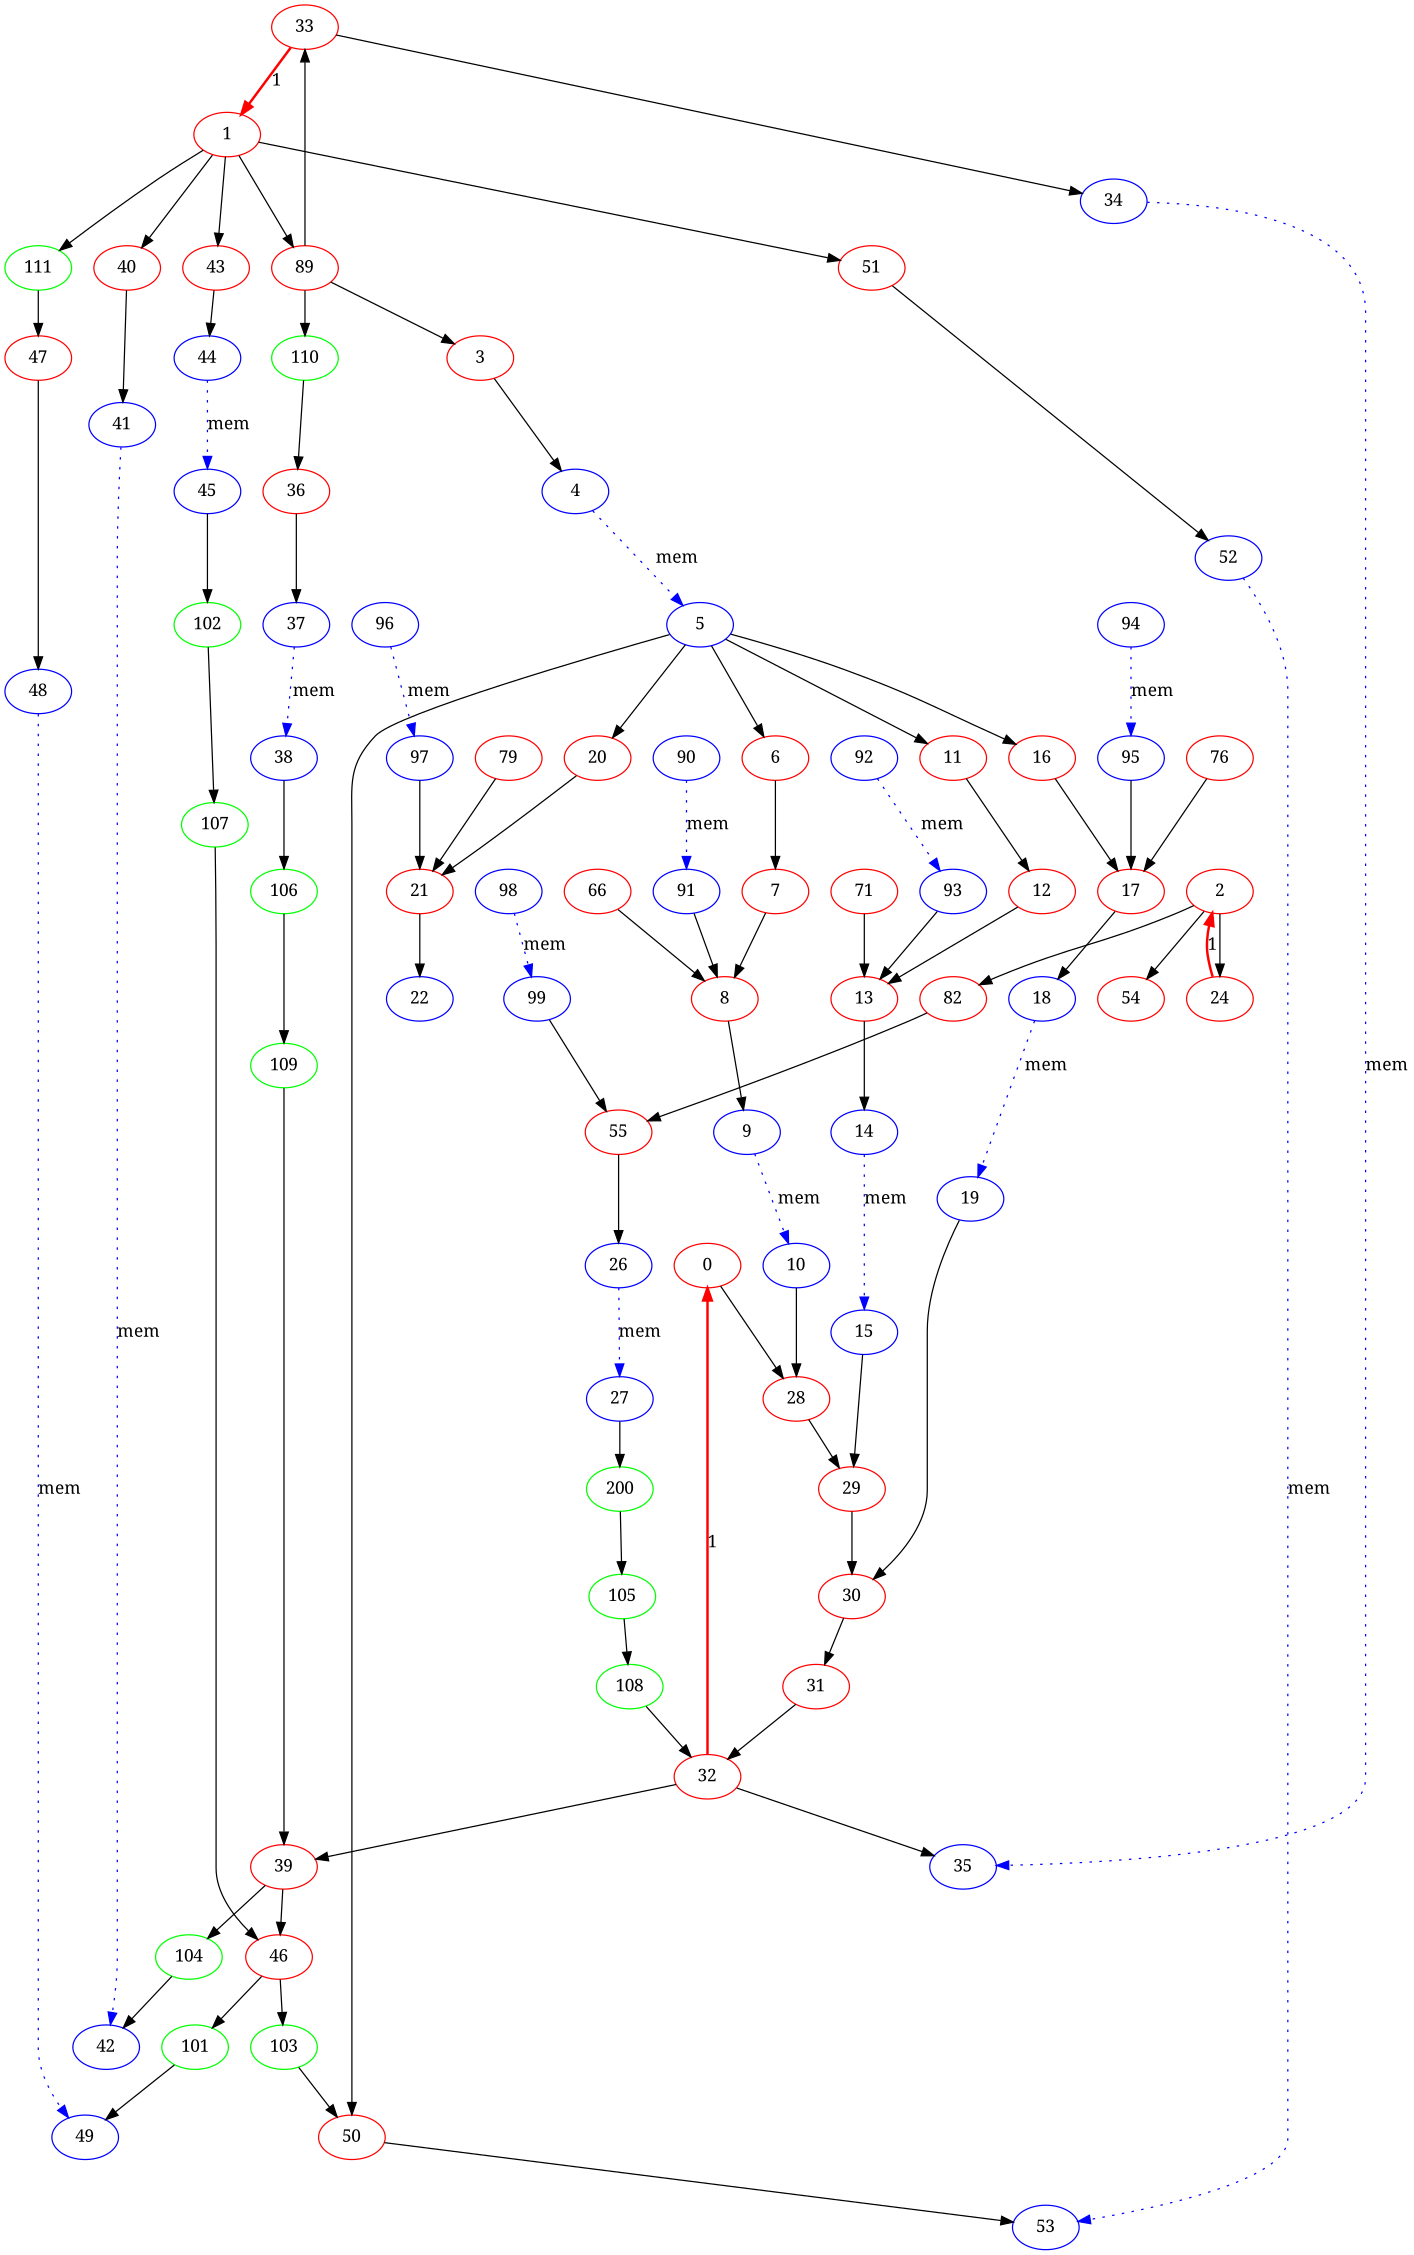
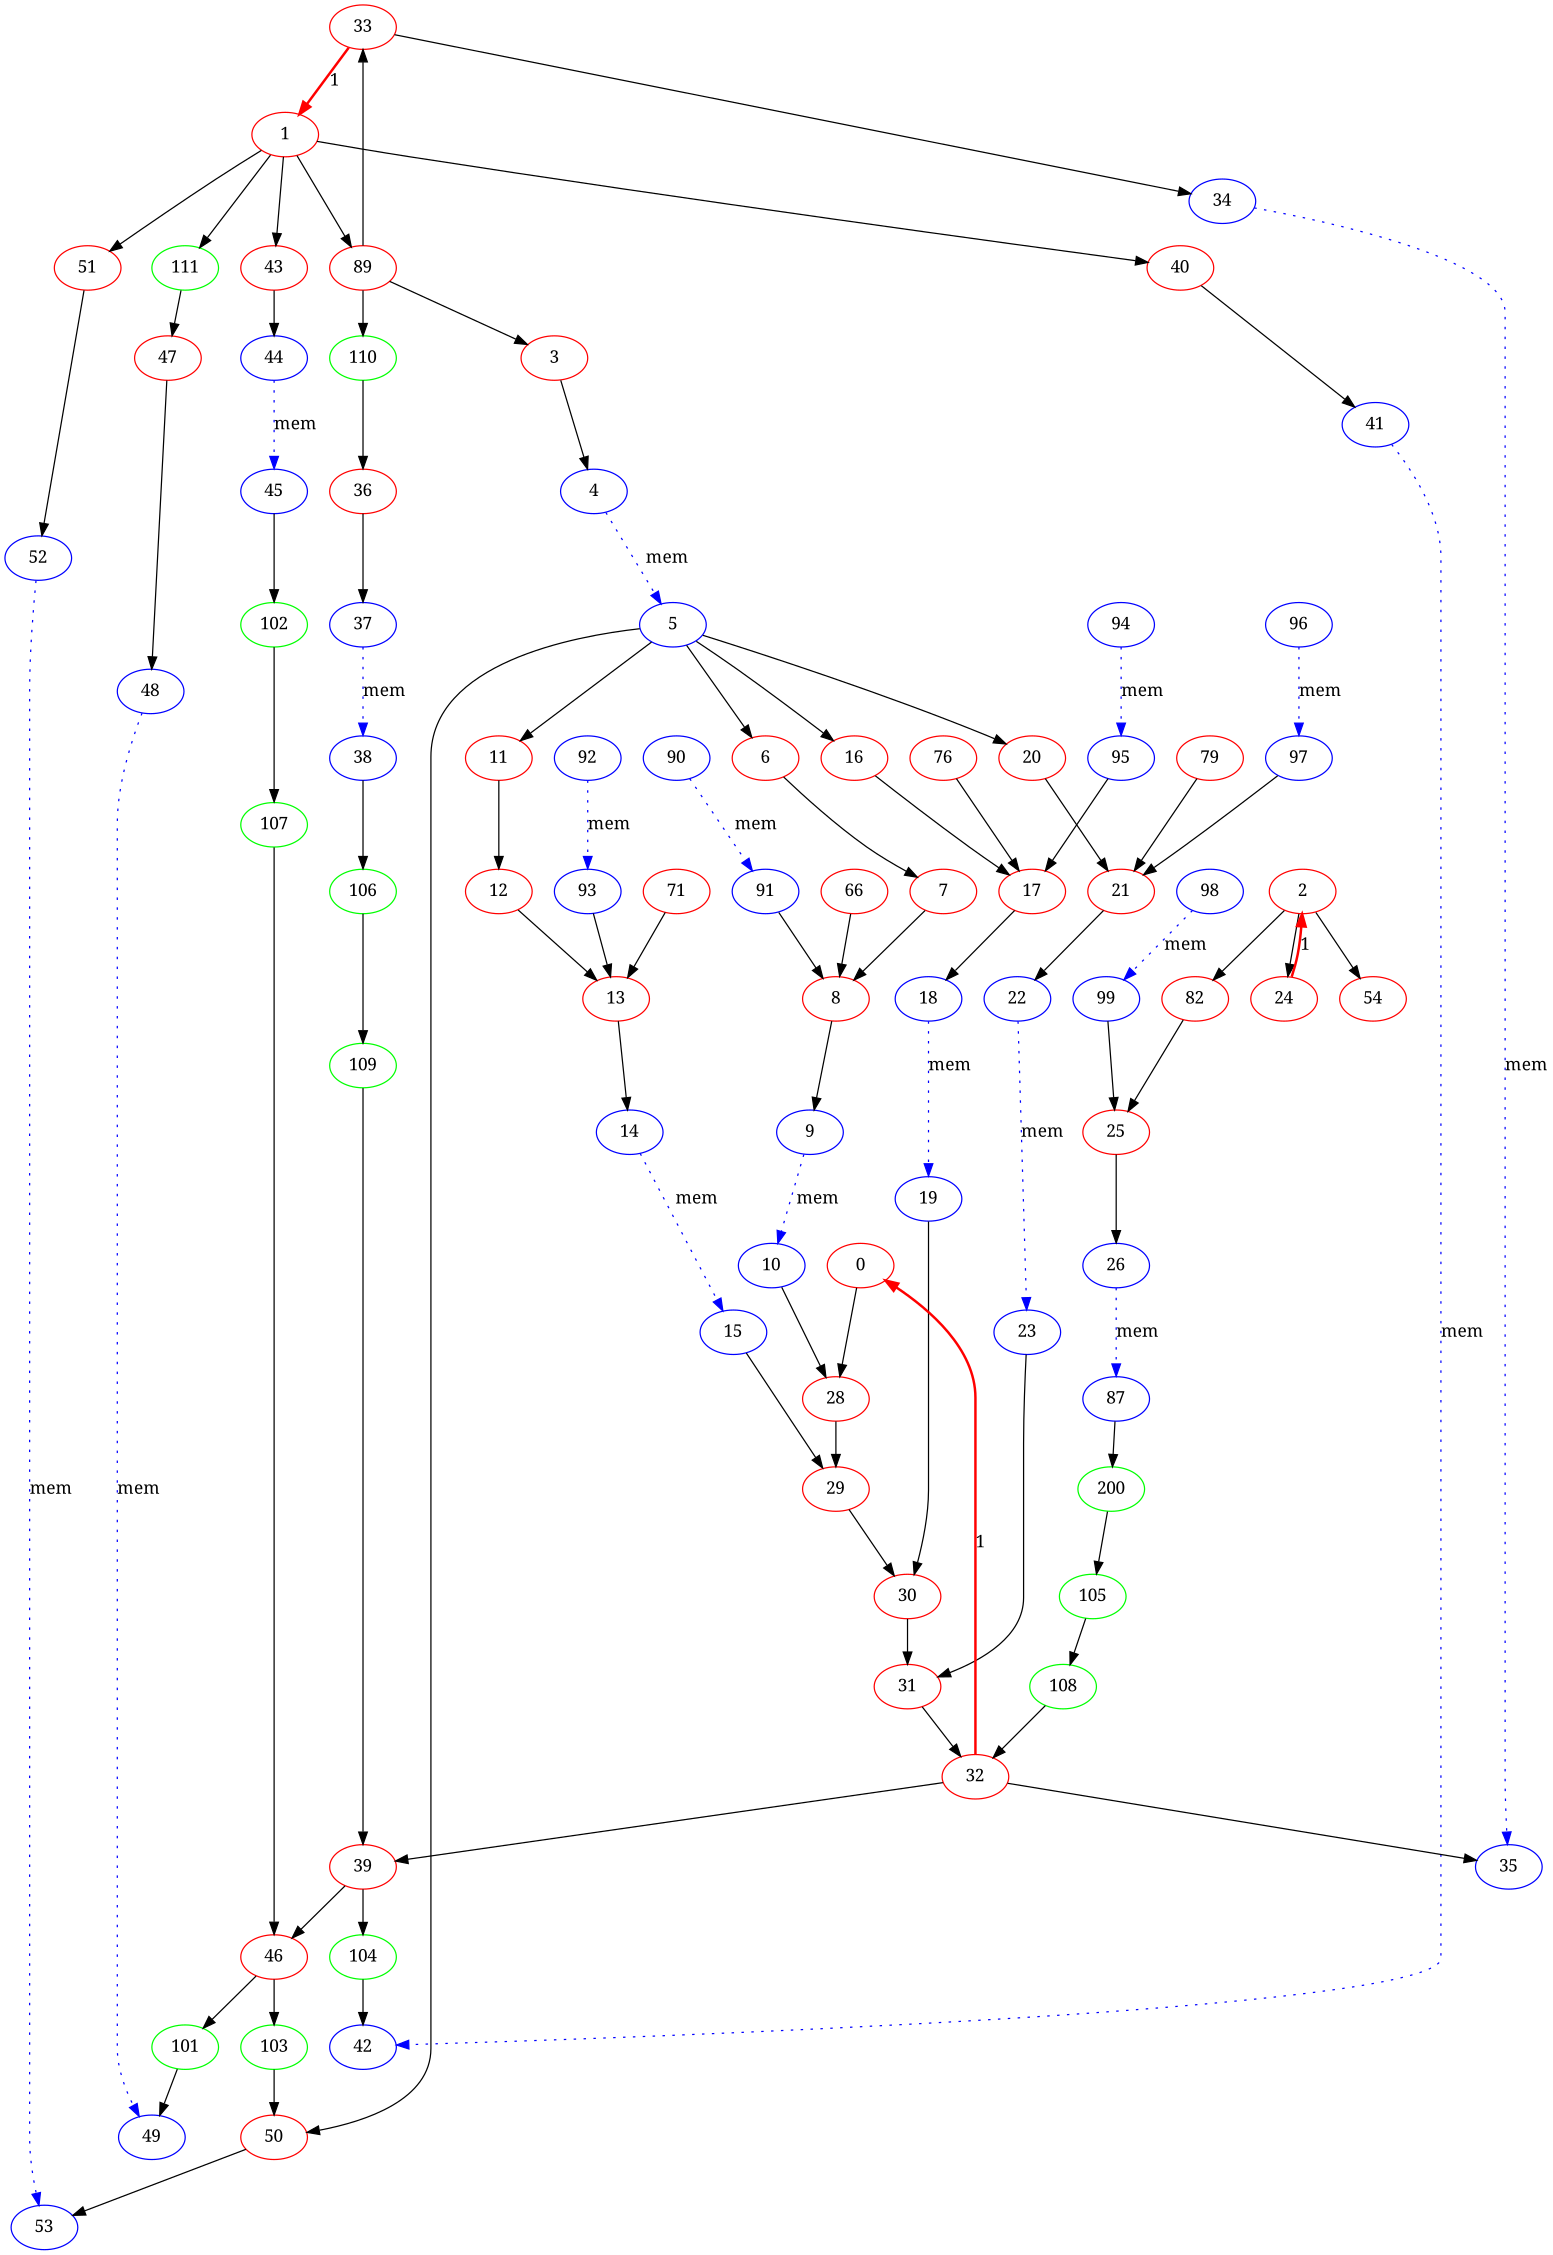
(619, 1132) -> (1116, 1132)
none -> (1027, 1332)
(620, 1399) -> (1116, 1399)
